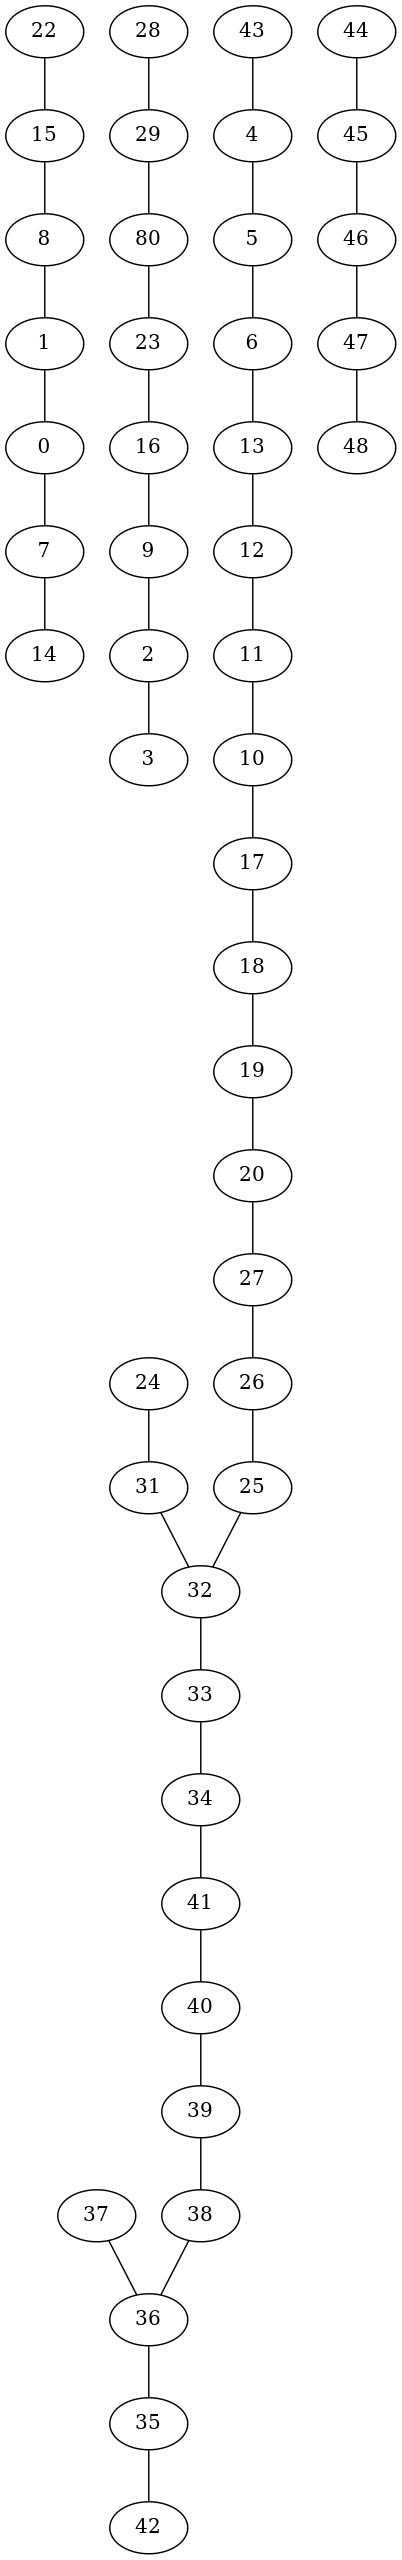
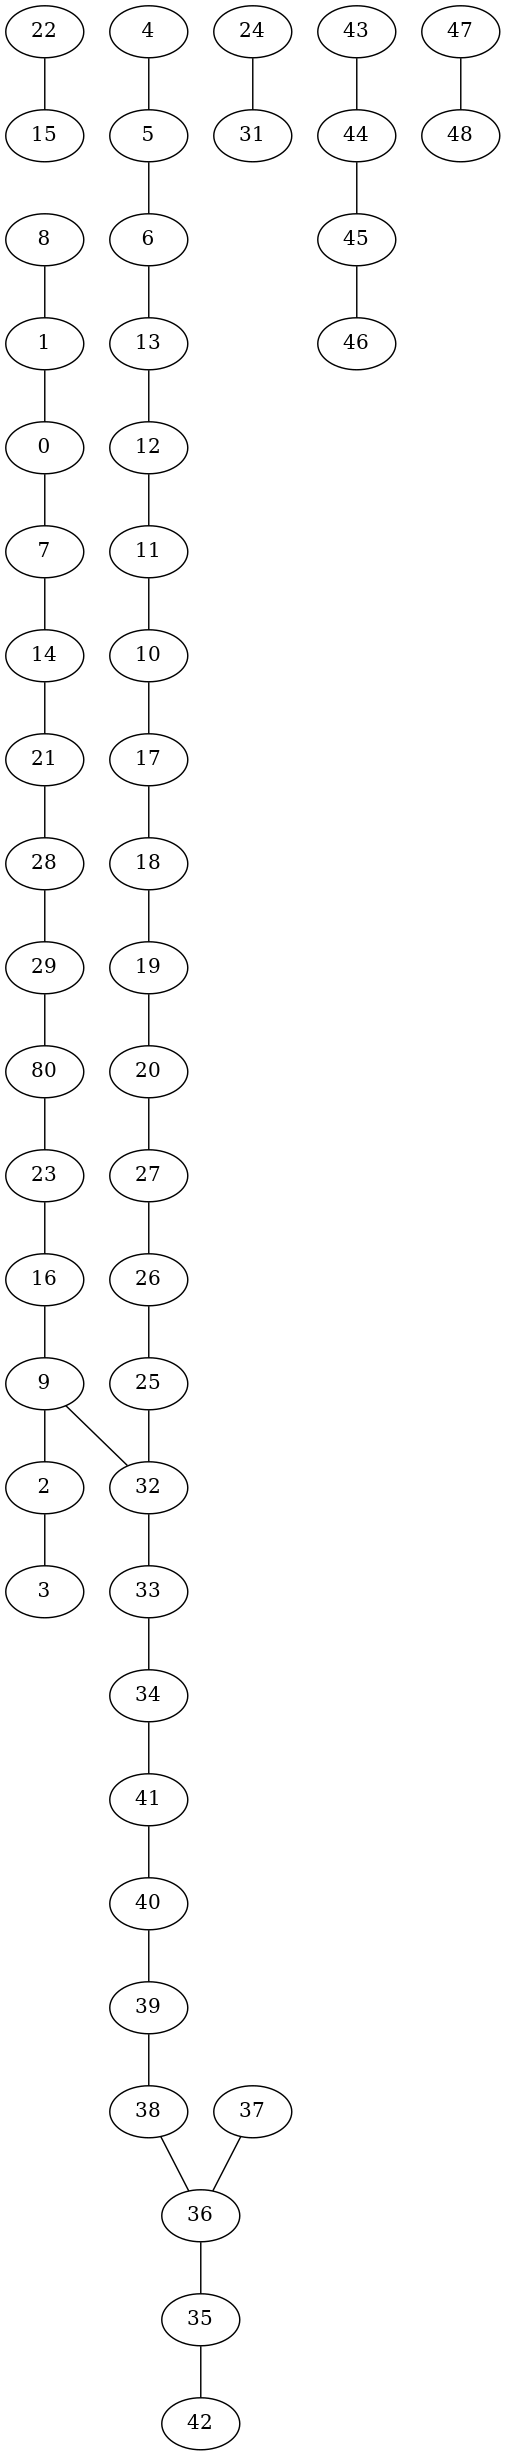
(253, 84) -> (357, 84)
(45, 188) -> none
(357, 292) -> none
none -> (45, 760)
(175, 1540) -> (97, 1436)
